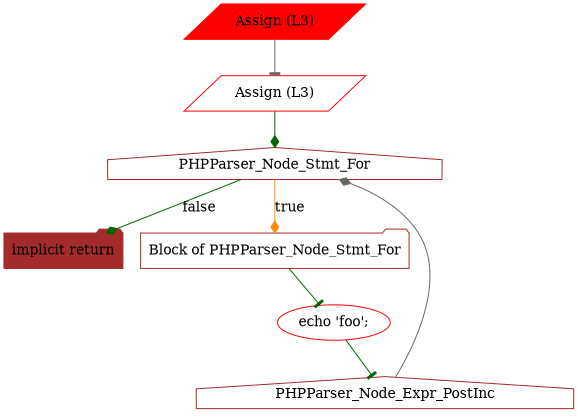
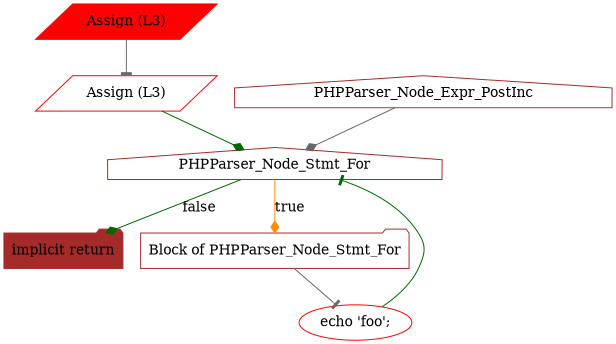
(303, 285) -> (314, 285)
(358, 356) -> (418, 233)
